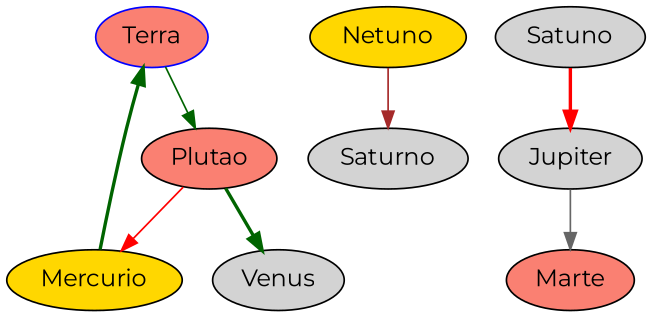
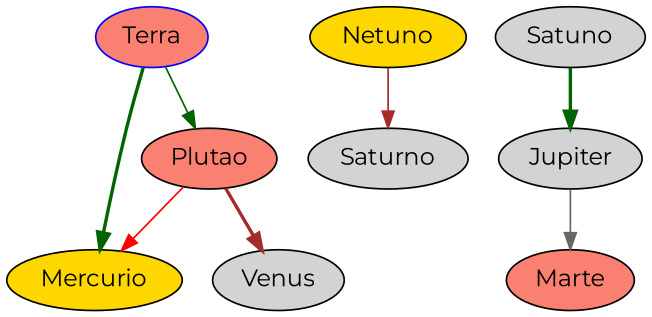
(570, 90) -> (570, 90)
(118, 166) -> (121, 150)
(239, 212) -> (239, 212)
